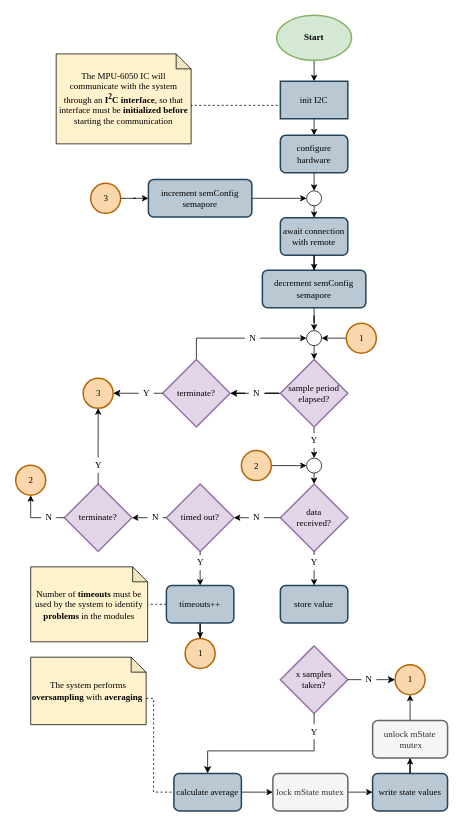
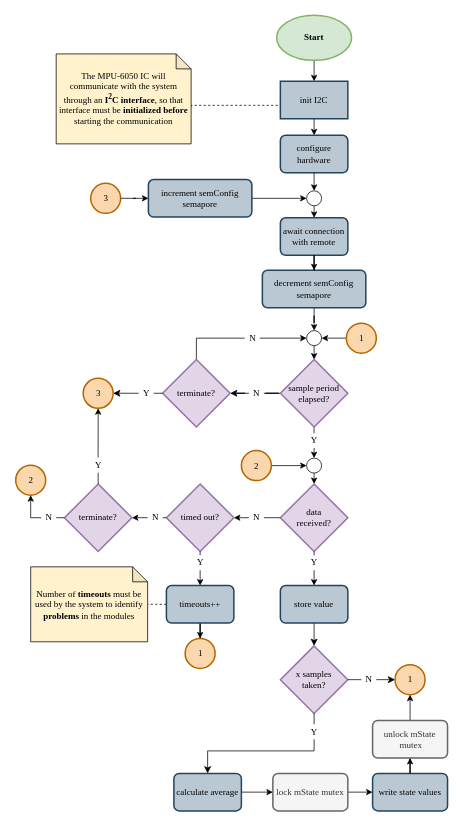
none -> (314, 639)
(88, 691) -> none
(153, 751) -> none
